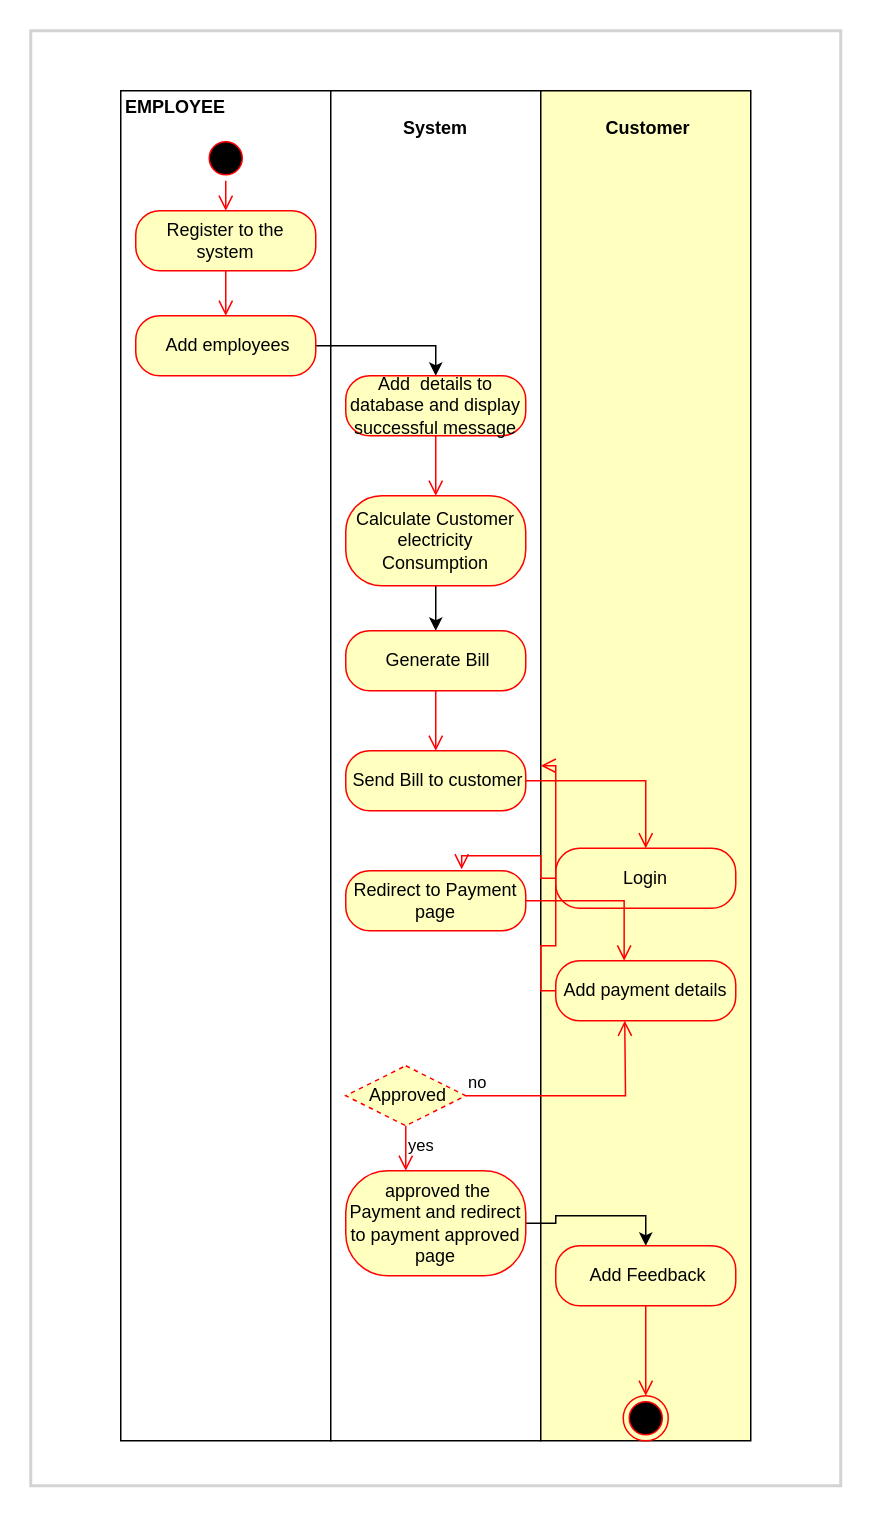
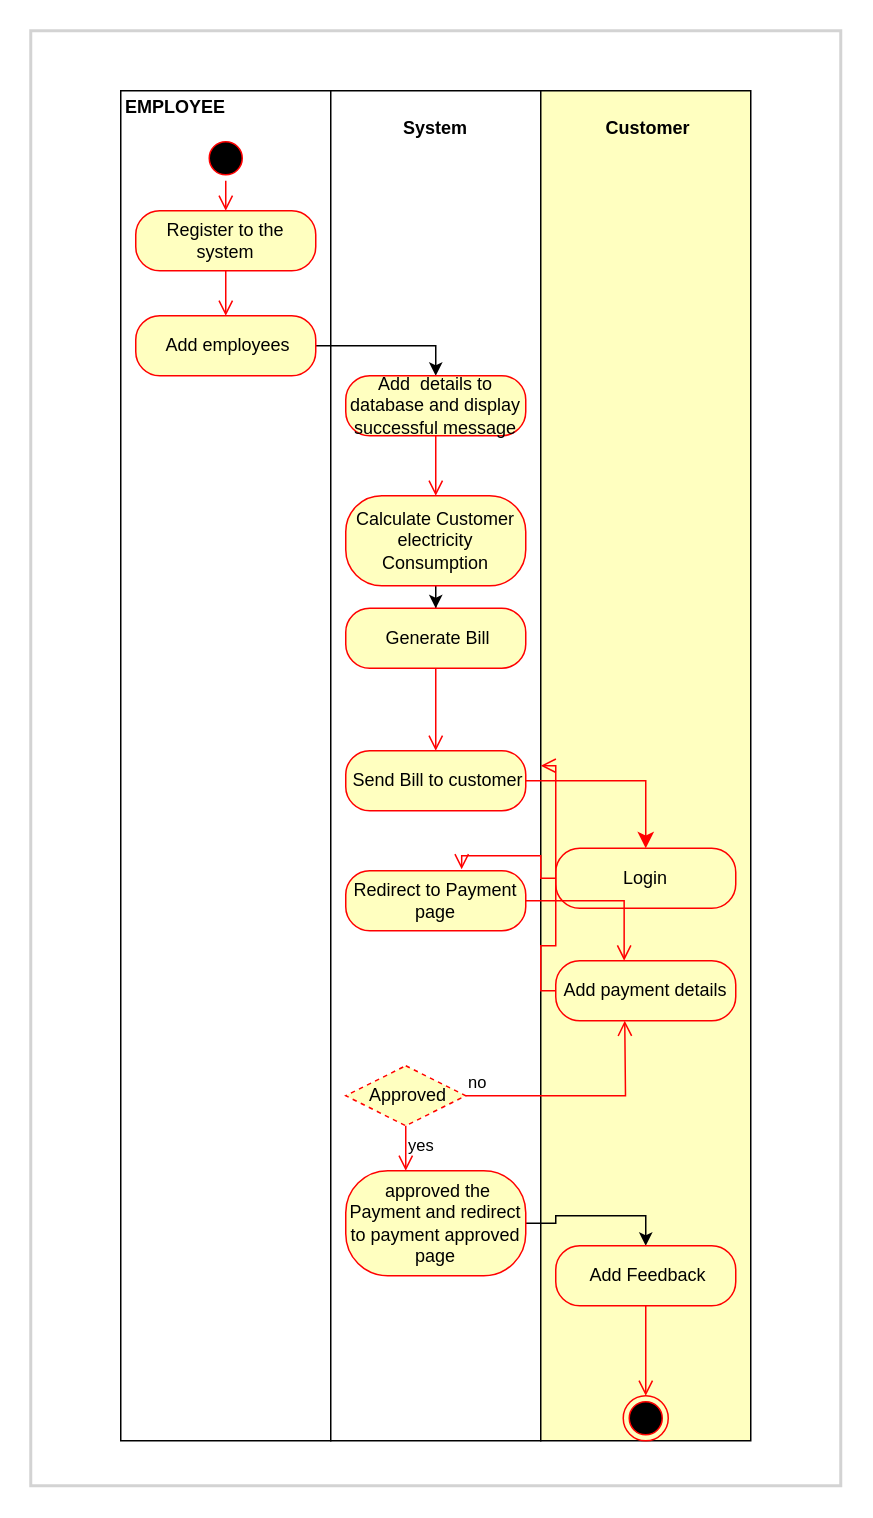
(436, 661) -> (436, 638)
(646, 837) -> (646, 834)
